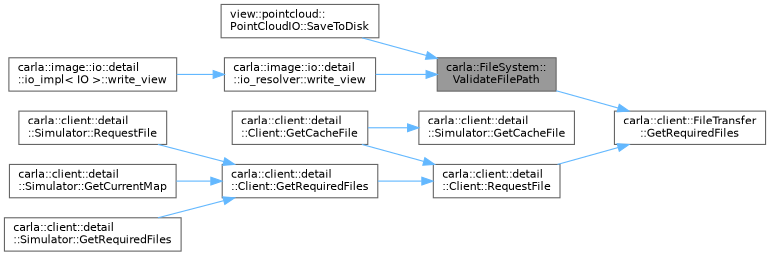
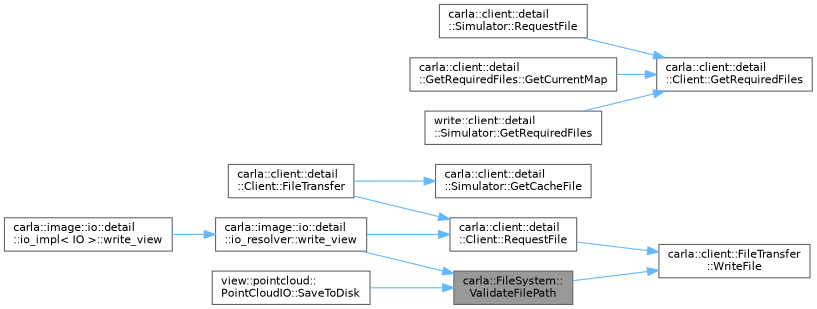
(300, 128) -> (291, 181)
(690, 128) -> (734, 261)
(93, 181) -> (513, 74)
(400, 181) -> (403, 234)
(93, 234) -> (513, 128)
